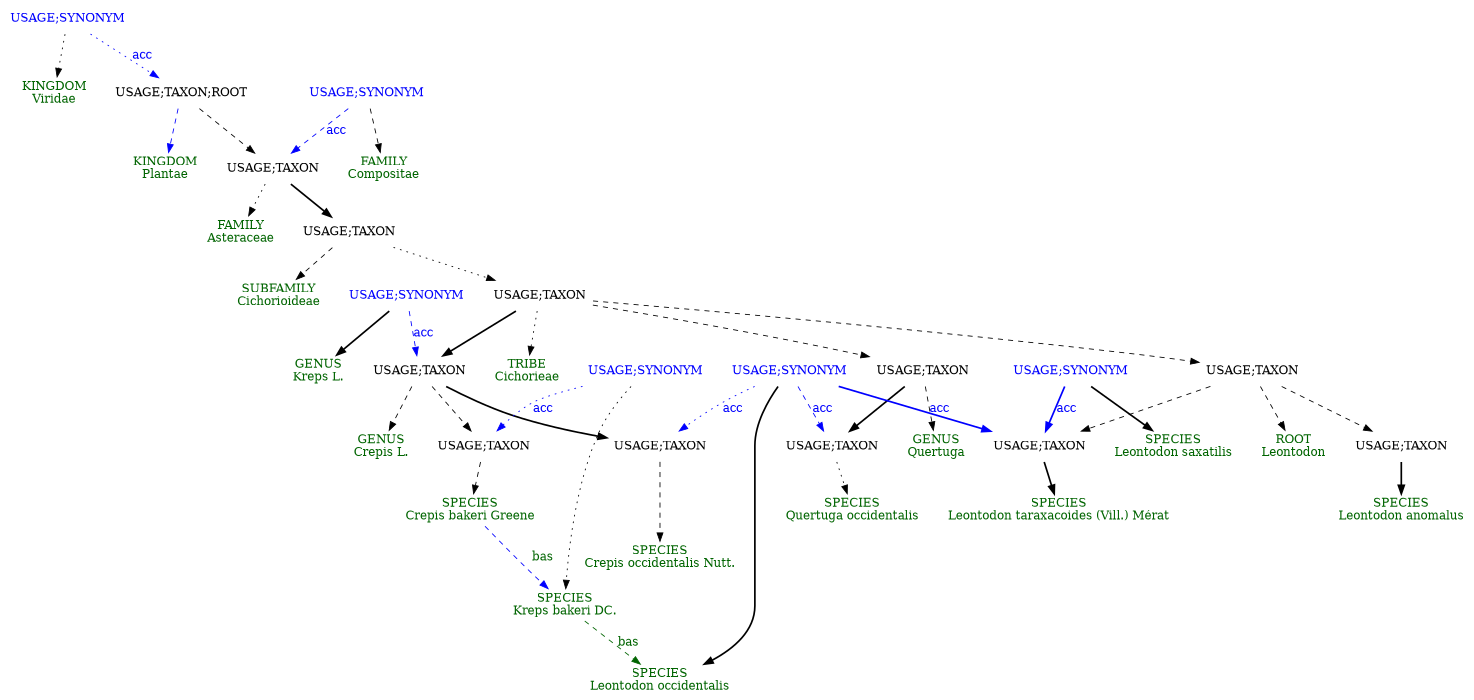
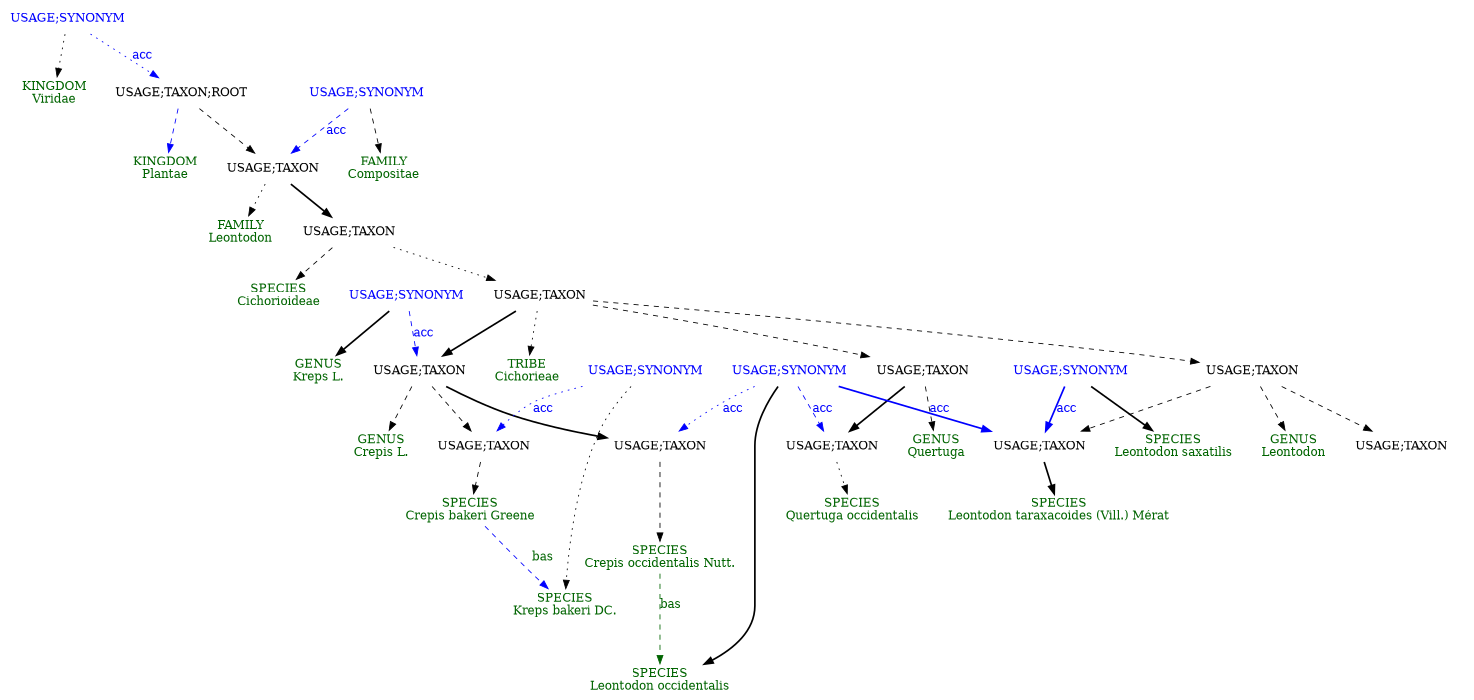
(241, 232) -> (241, 232)
(279, 296) -> (279, 296)
(1294, 446) -> (1294, 446)
(1401, 510) -> none
(609, 640) -> (660, 614)
